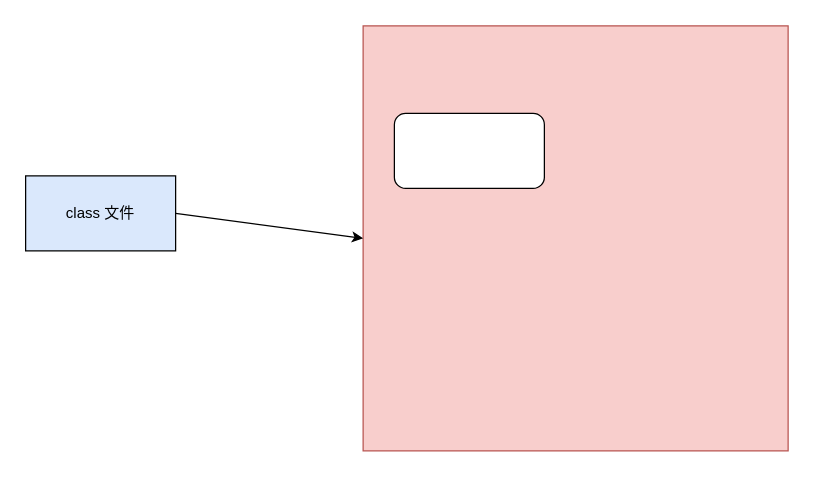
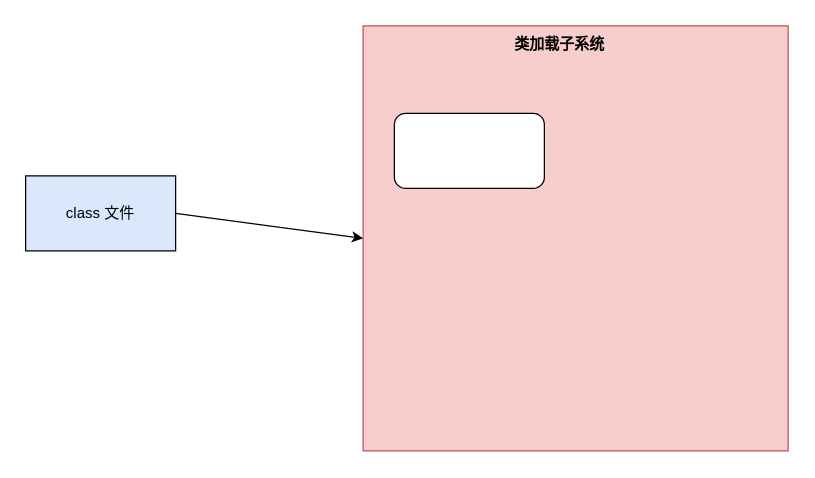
none -> (560, 44)
